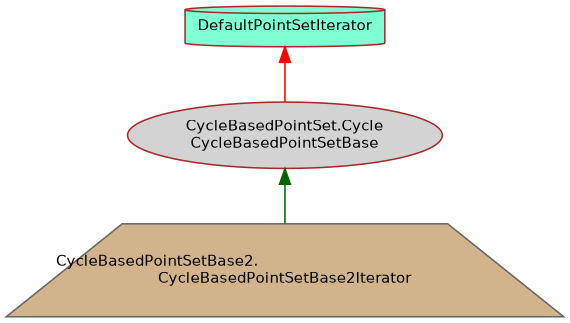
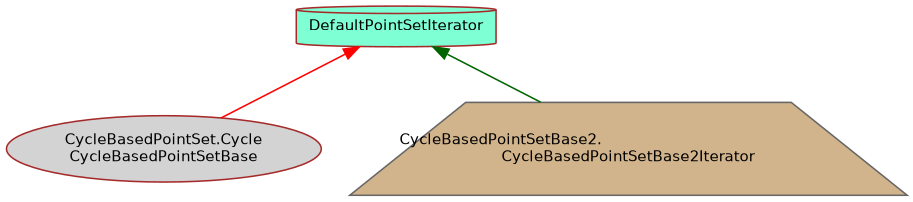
(285, 204) -> (494, 78)
